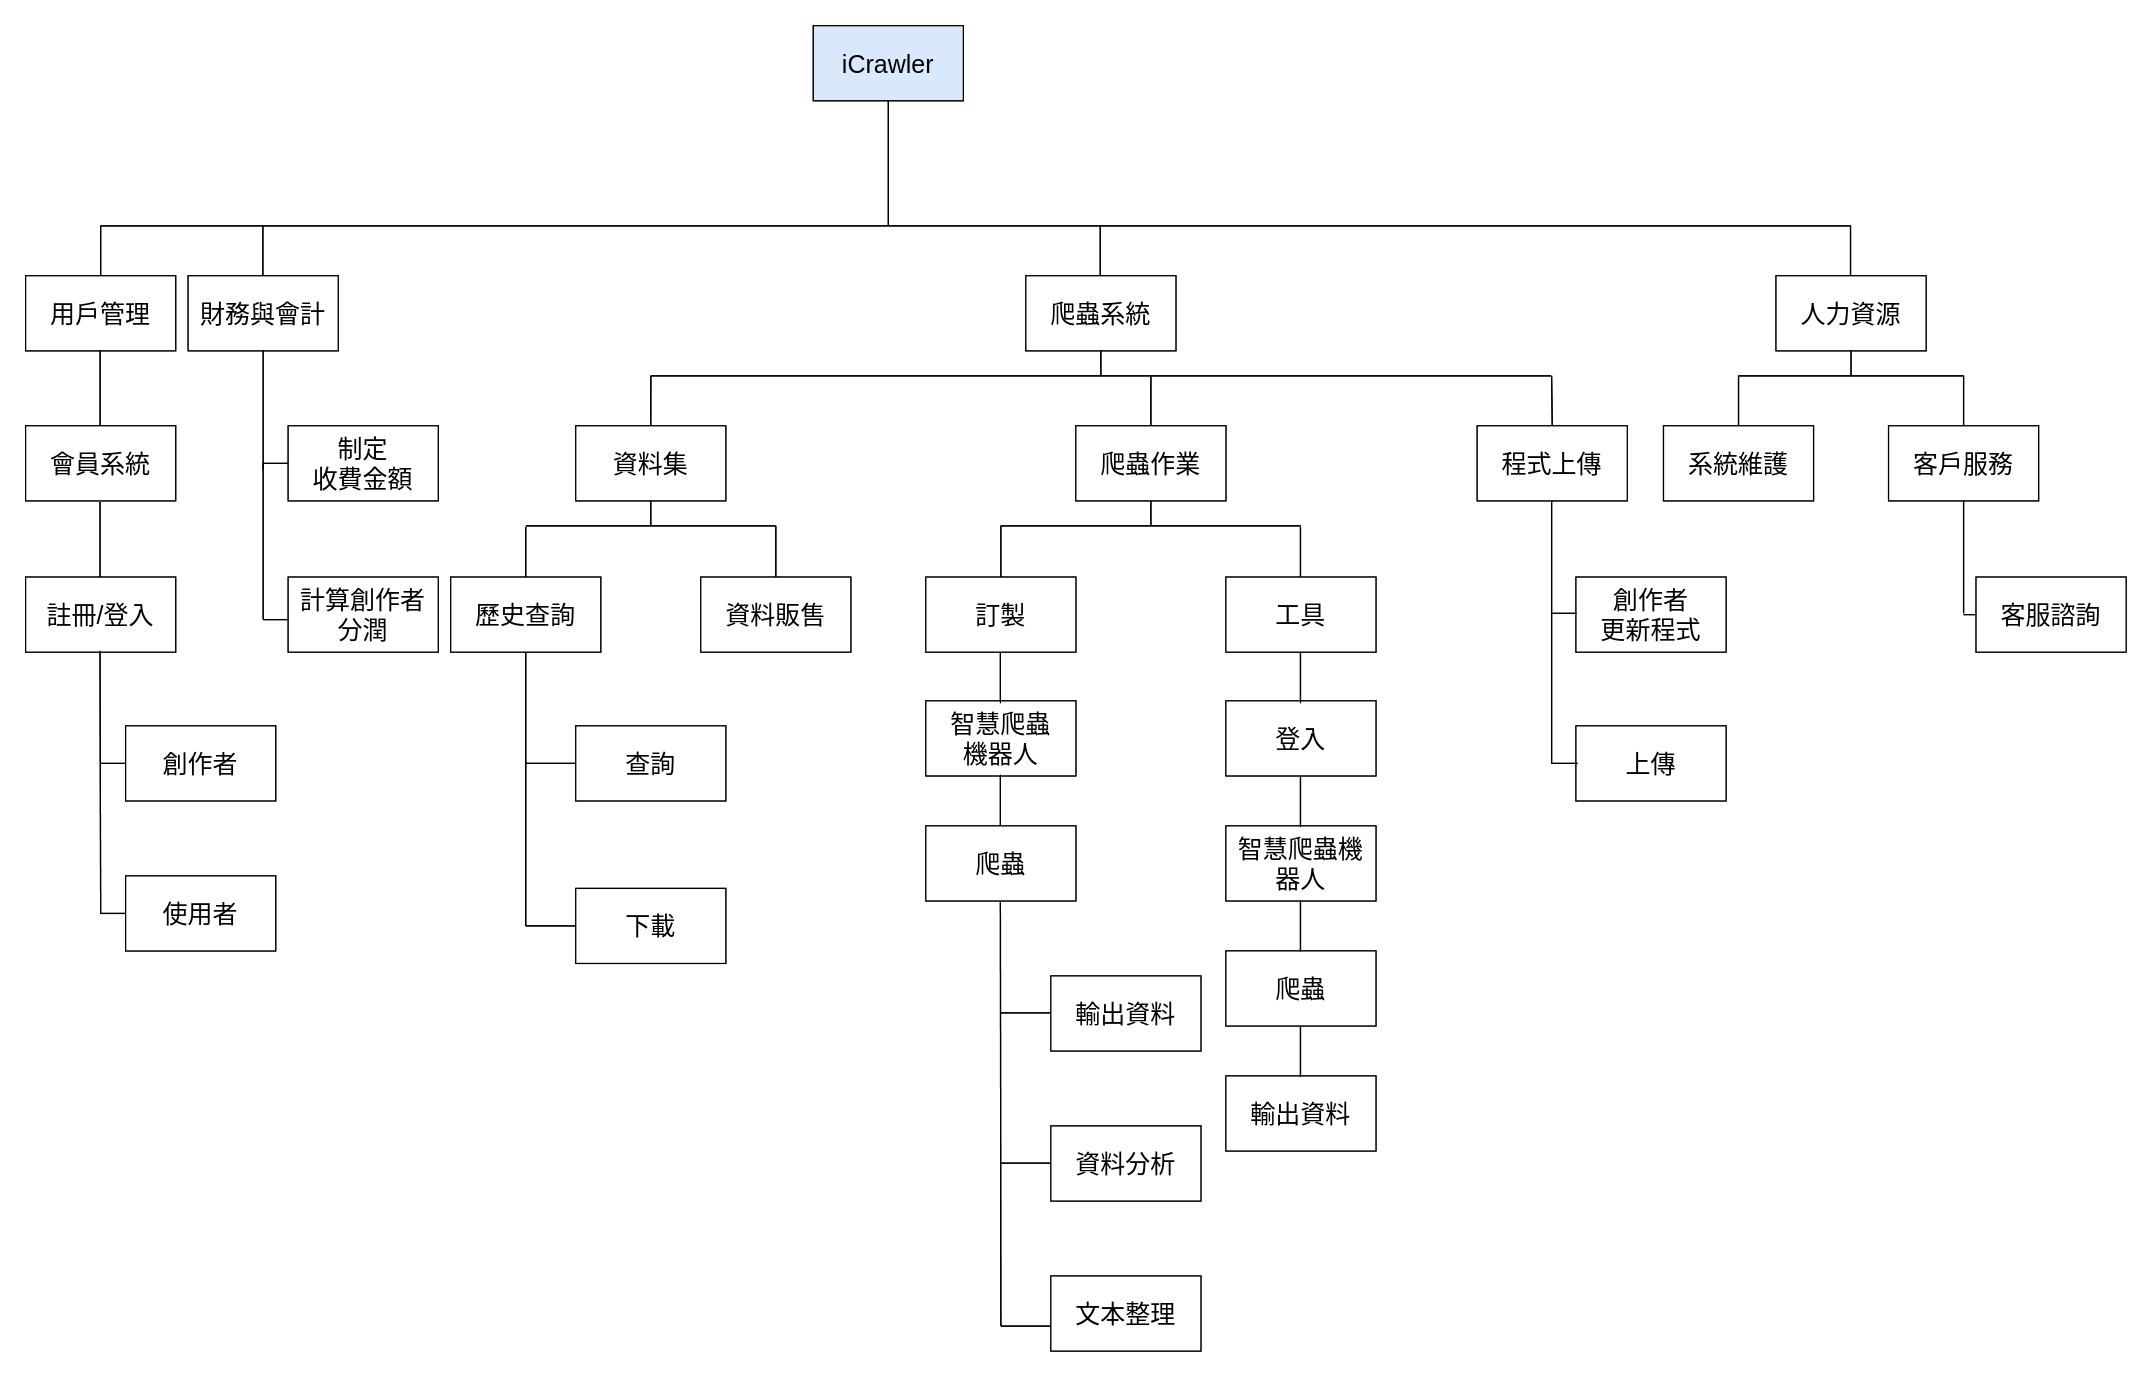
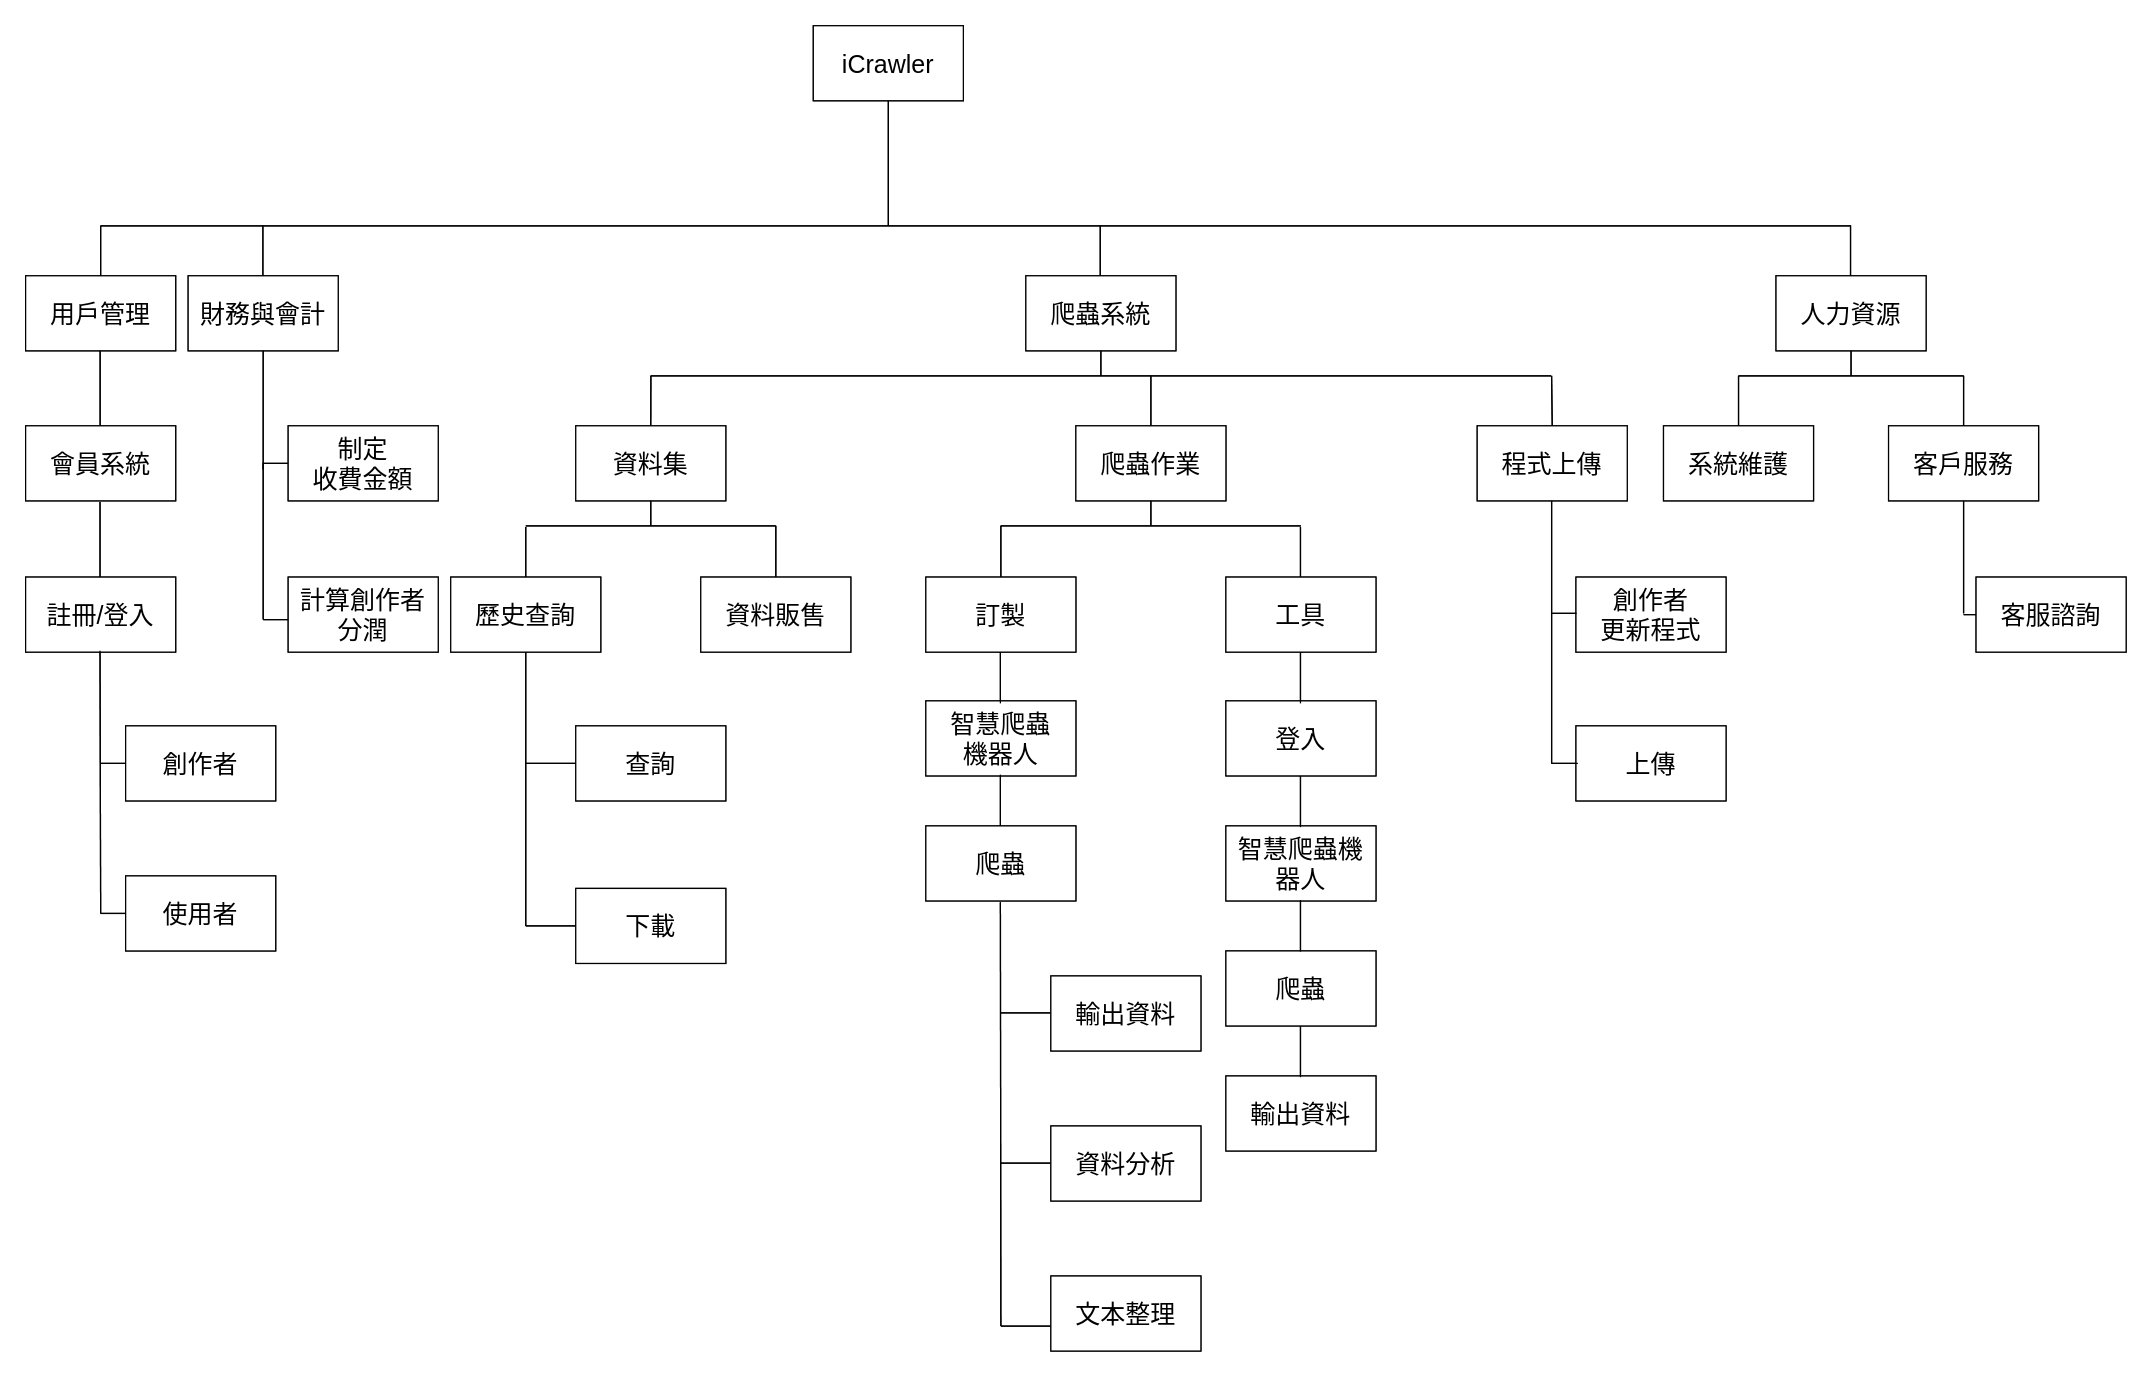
(888, 63) -> (888, 63)
